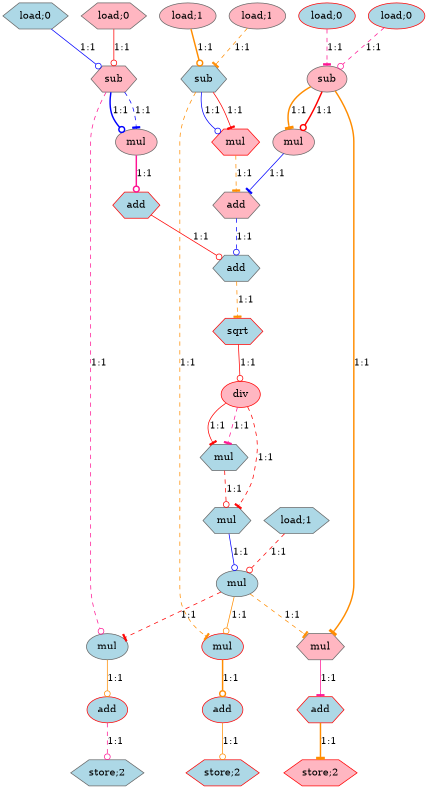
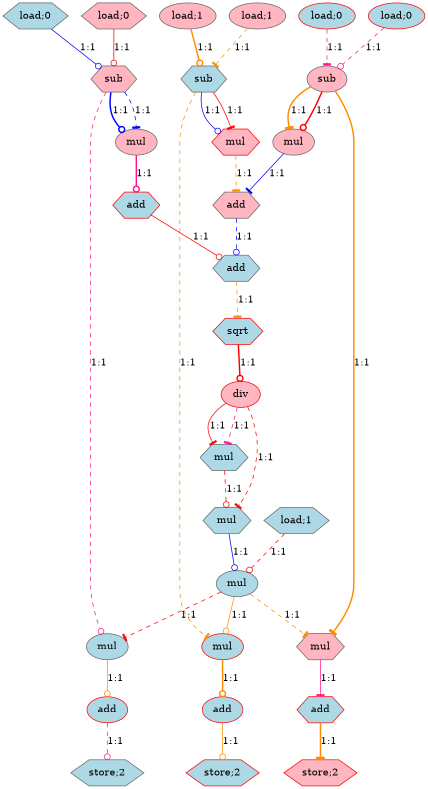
(239, 360) -> (239, 360)
